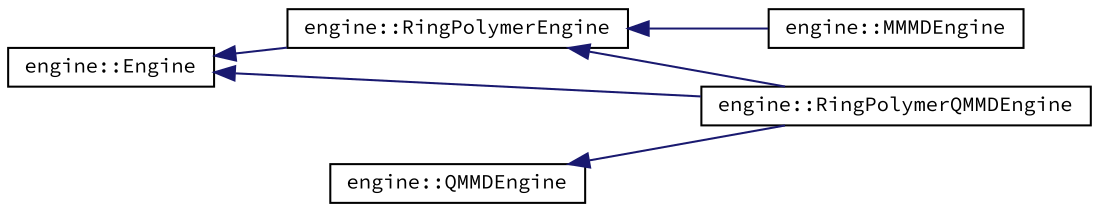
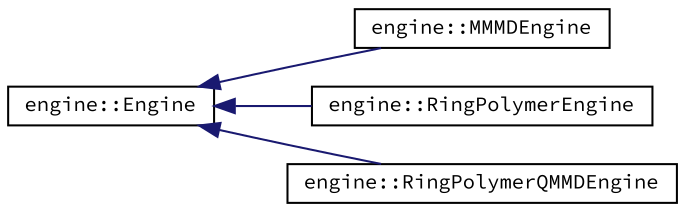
(709, 29) -> (300, 65)
(687, 69) -> none
(458, 184) -> none
